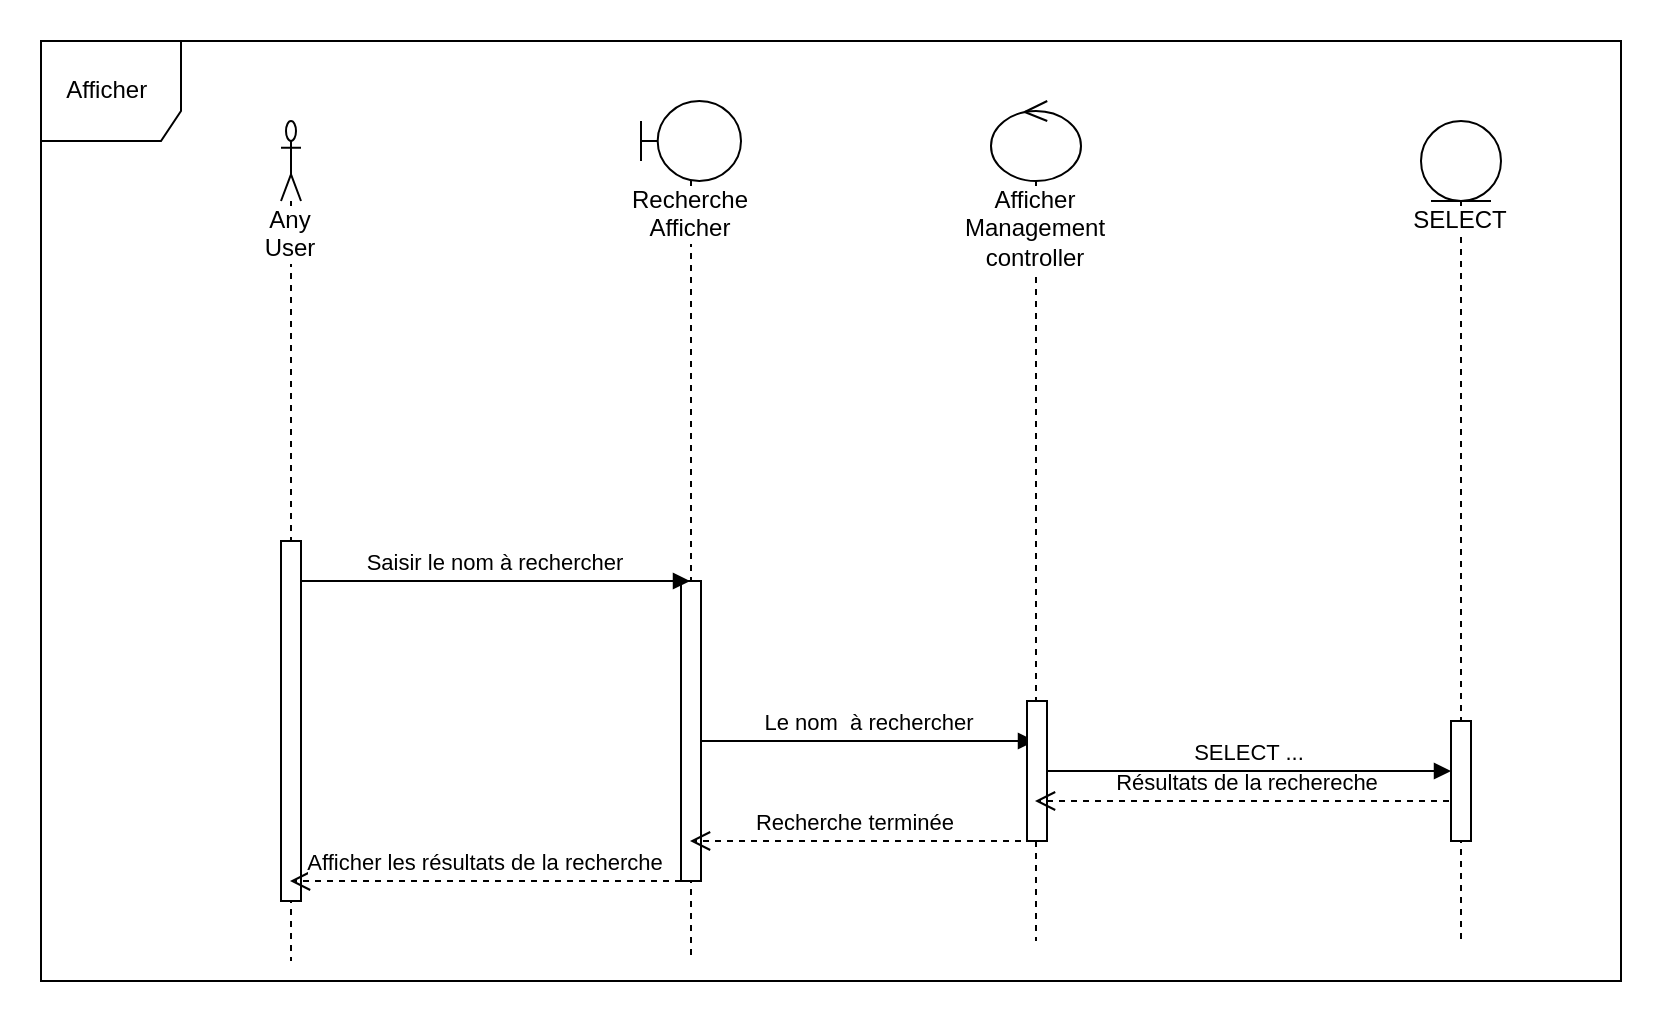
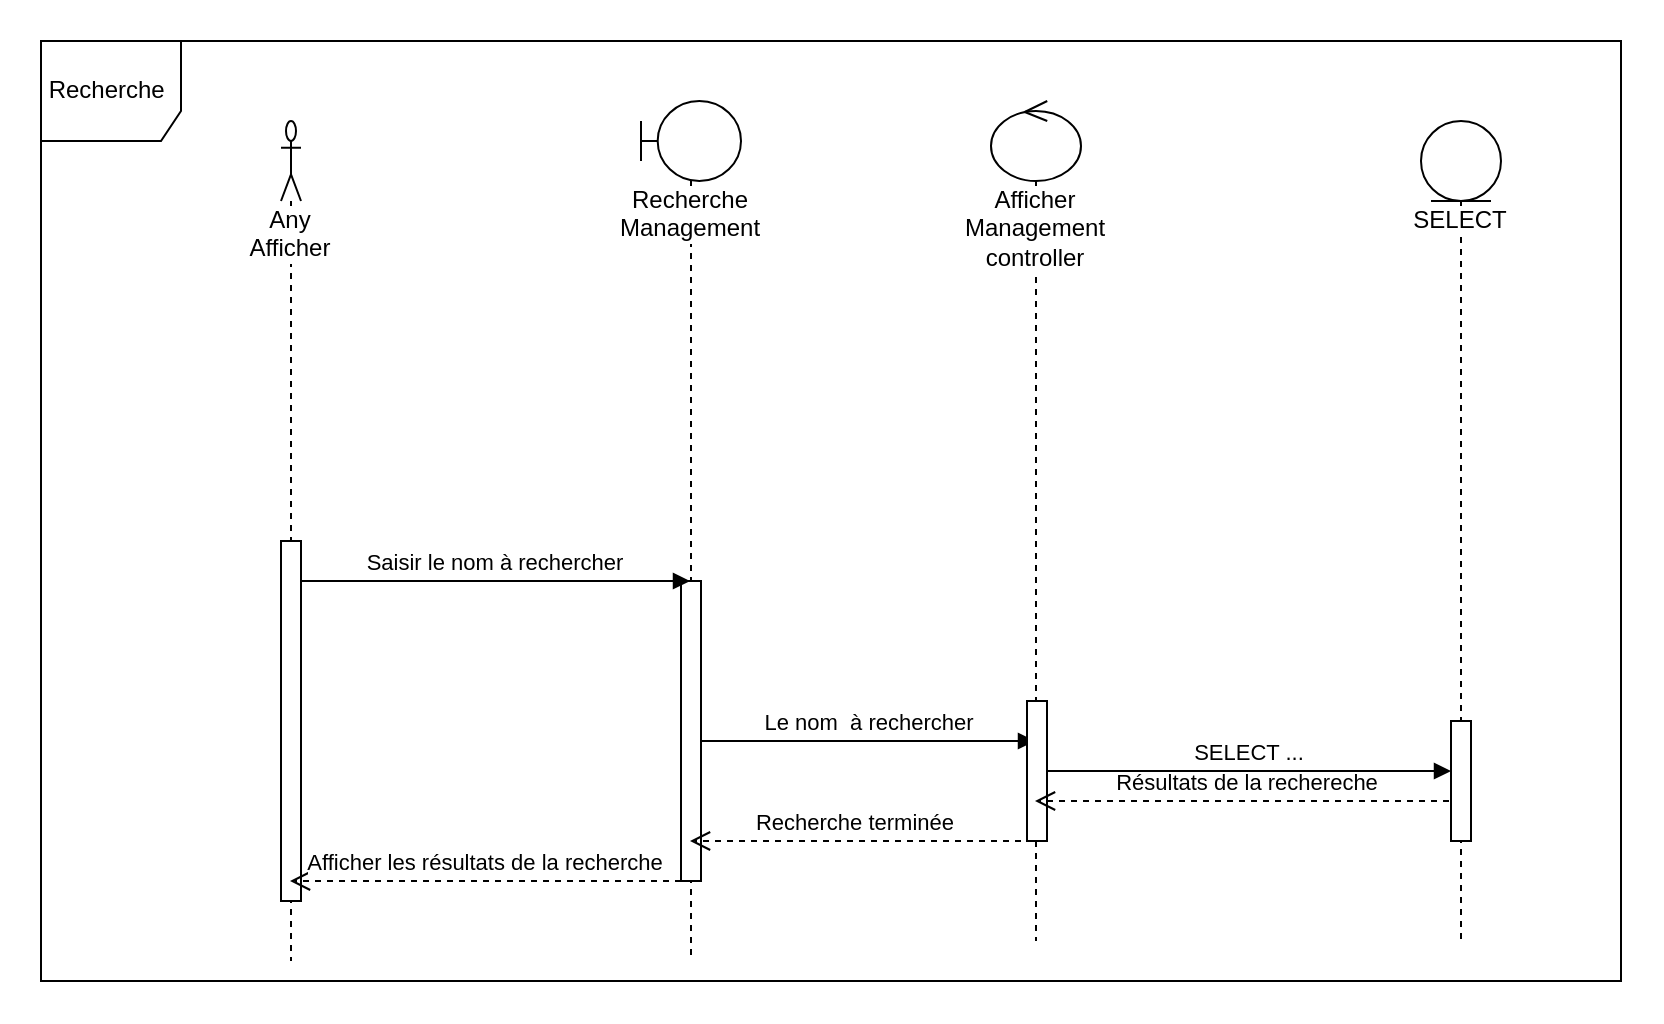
(111, 91) -> (111, 91)
(691, 245) -> (691, 245)
(291, 308) -> (291, 351)
